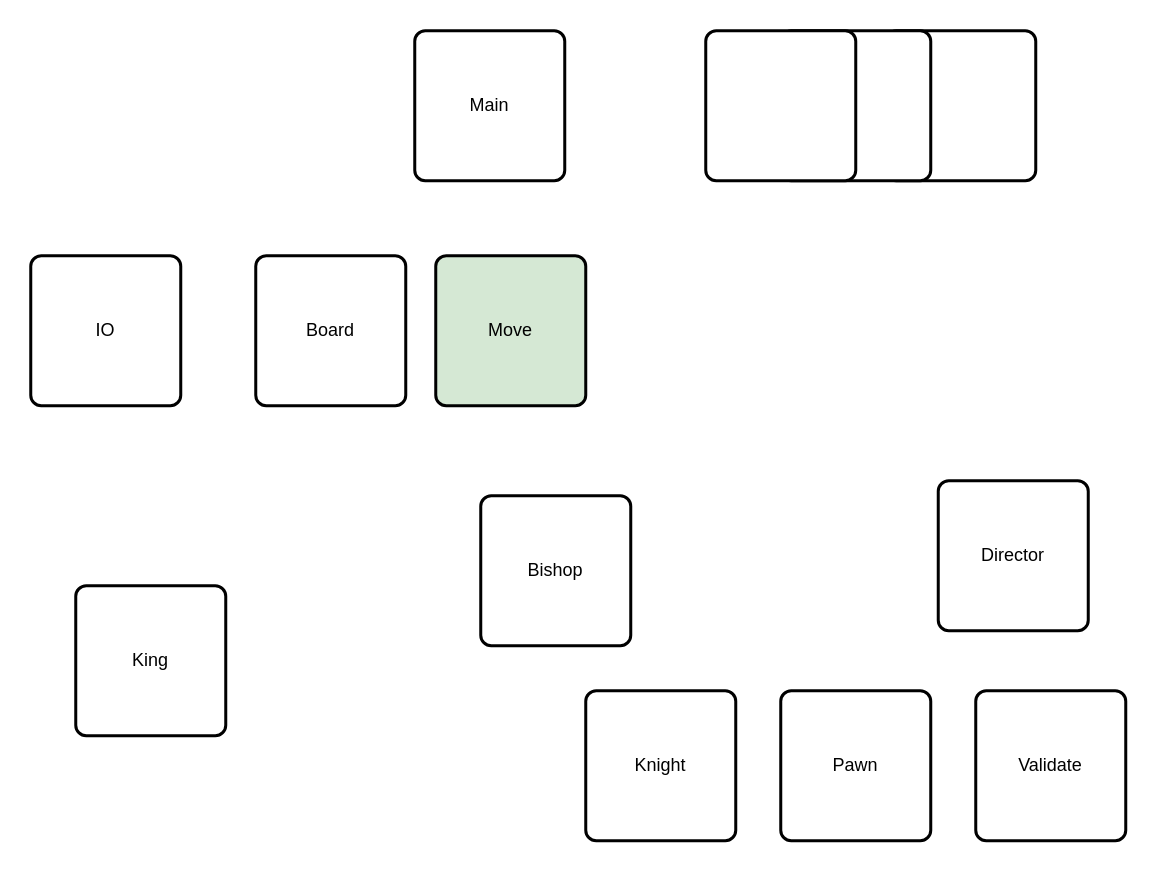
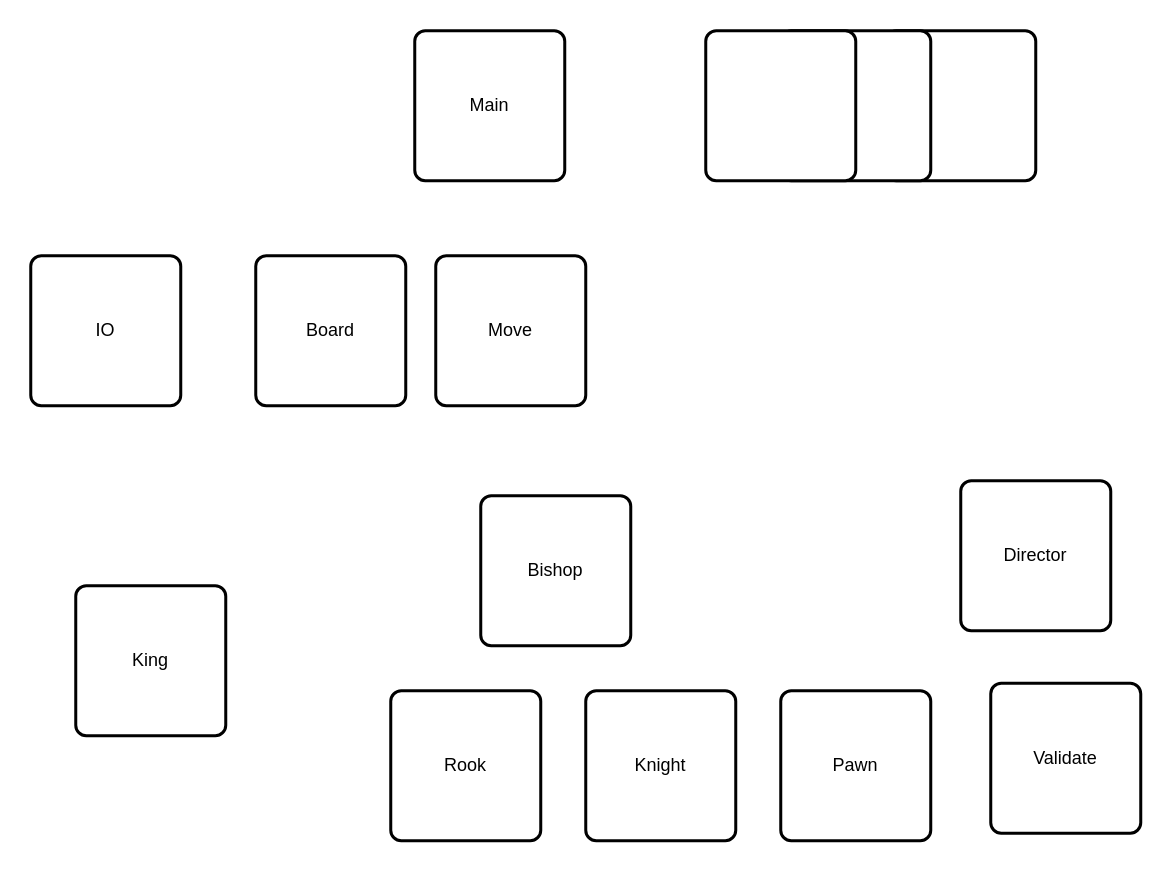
(511, 331) -> (511, 331)
(1013, 556) -> (1036, 556)
none -> (466, 766)
(1051, 766) -> (1066, 758)
